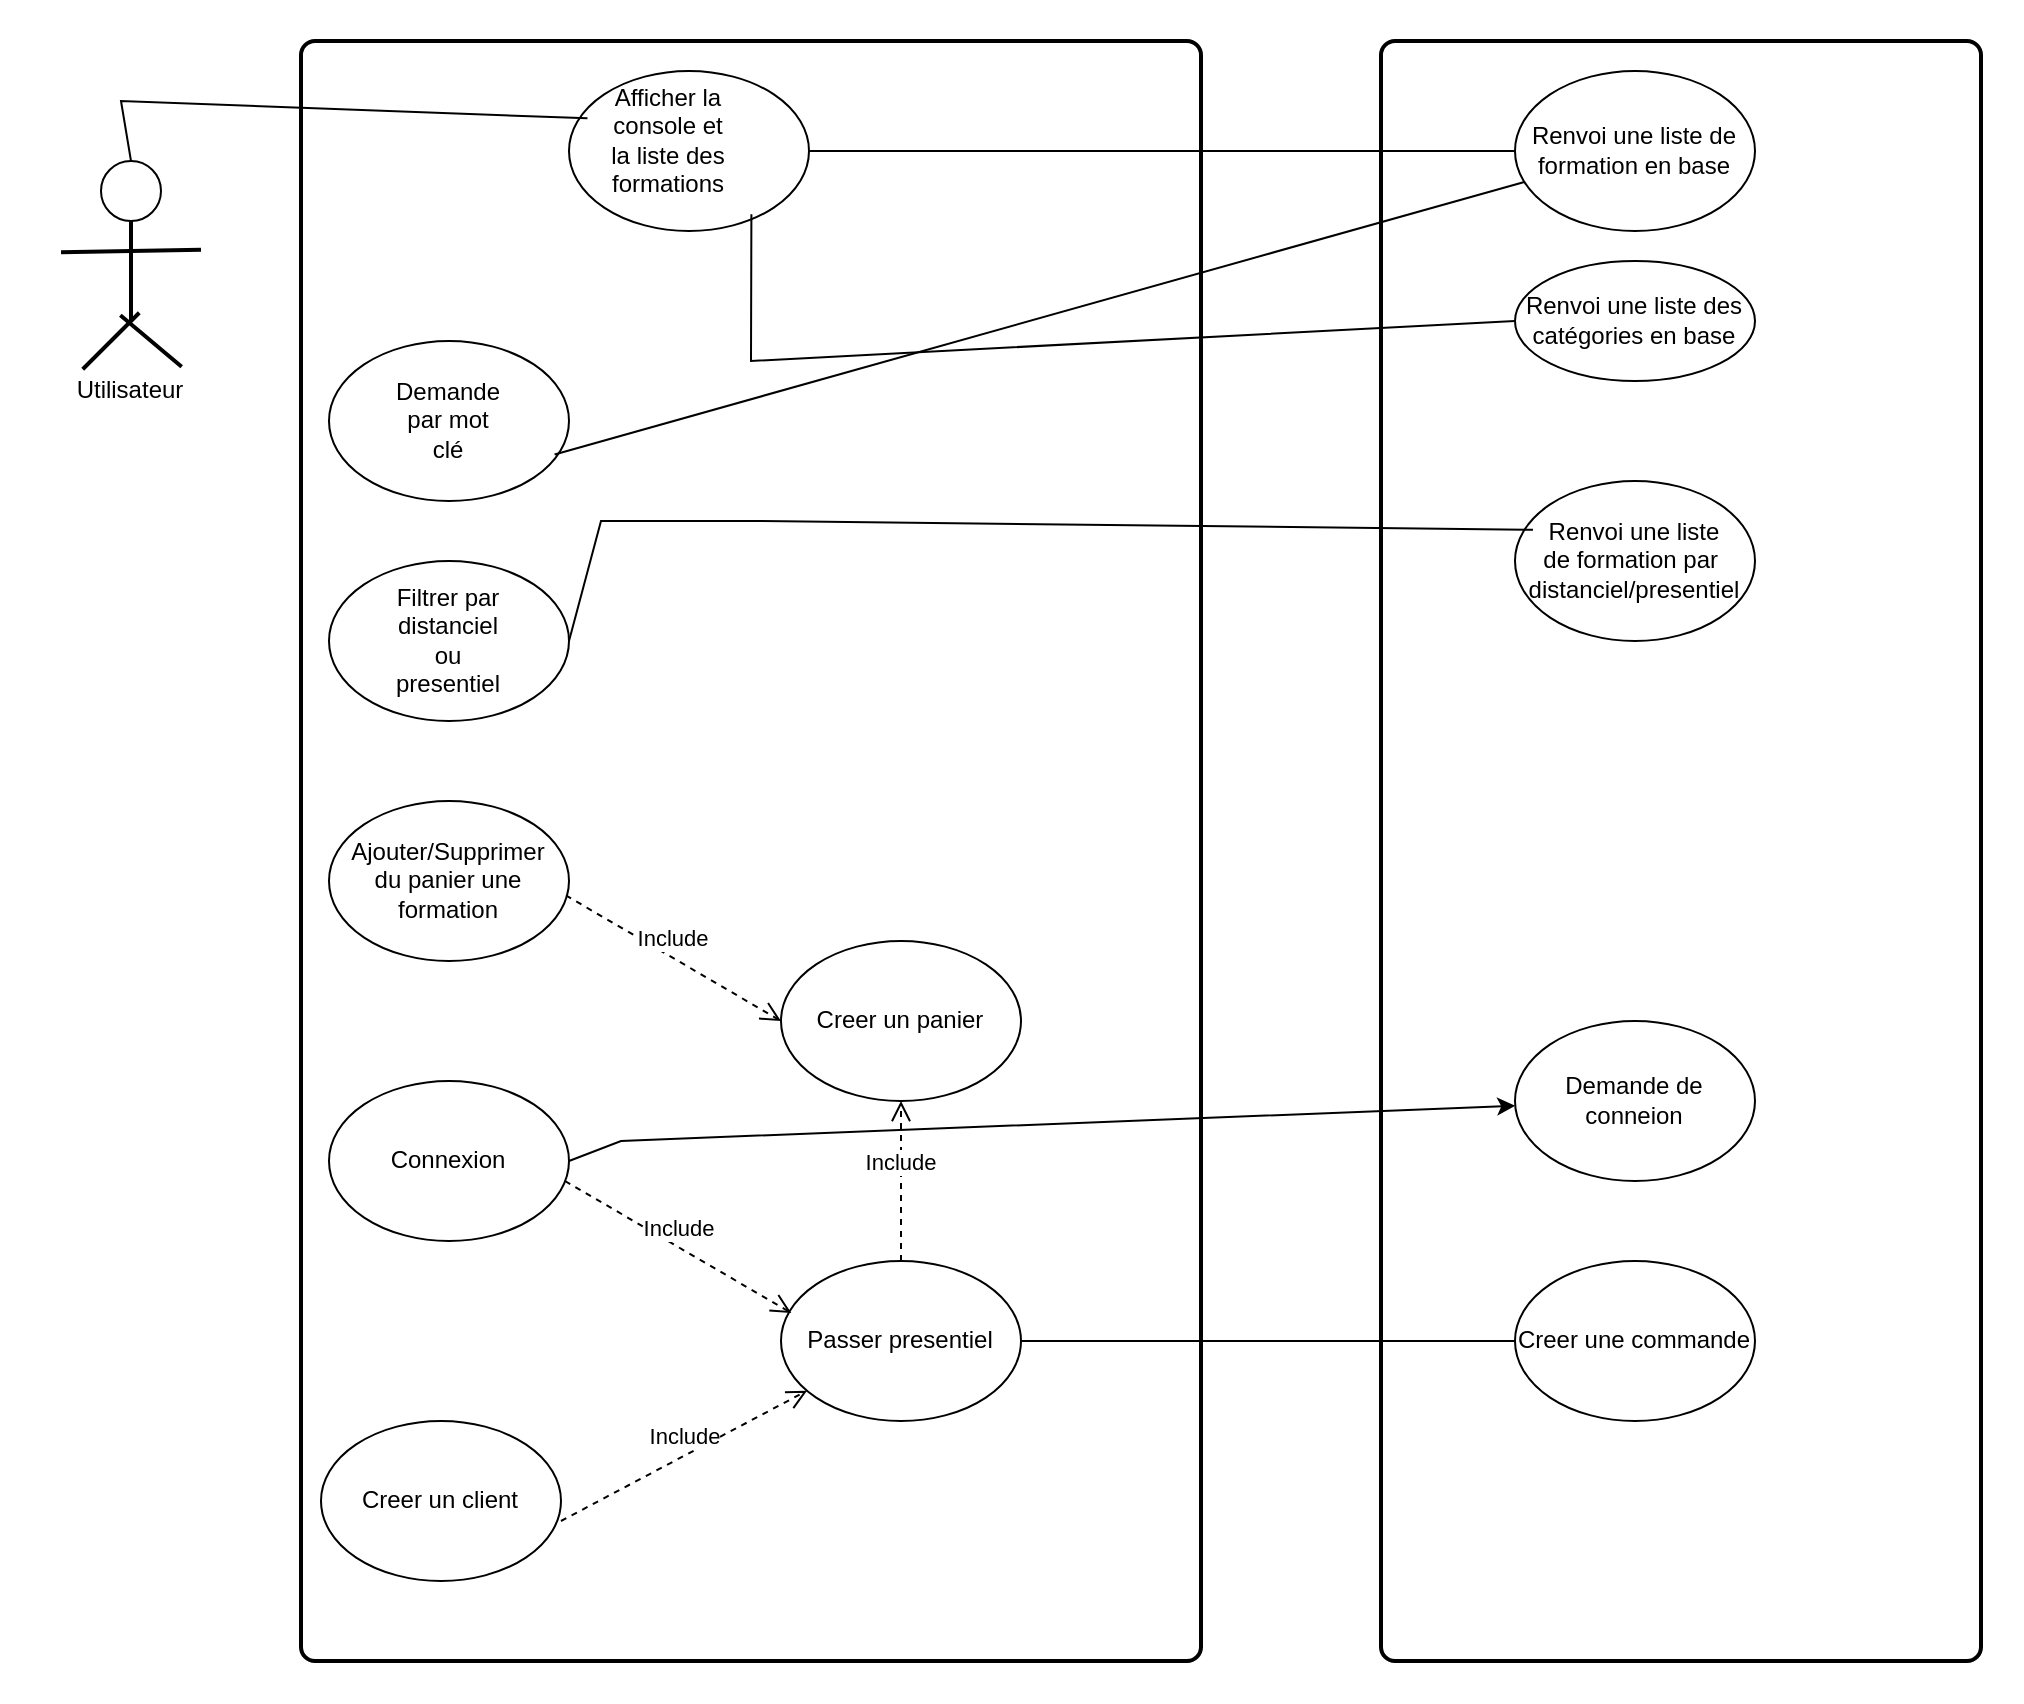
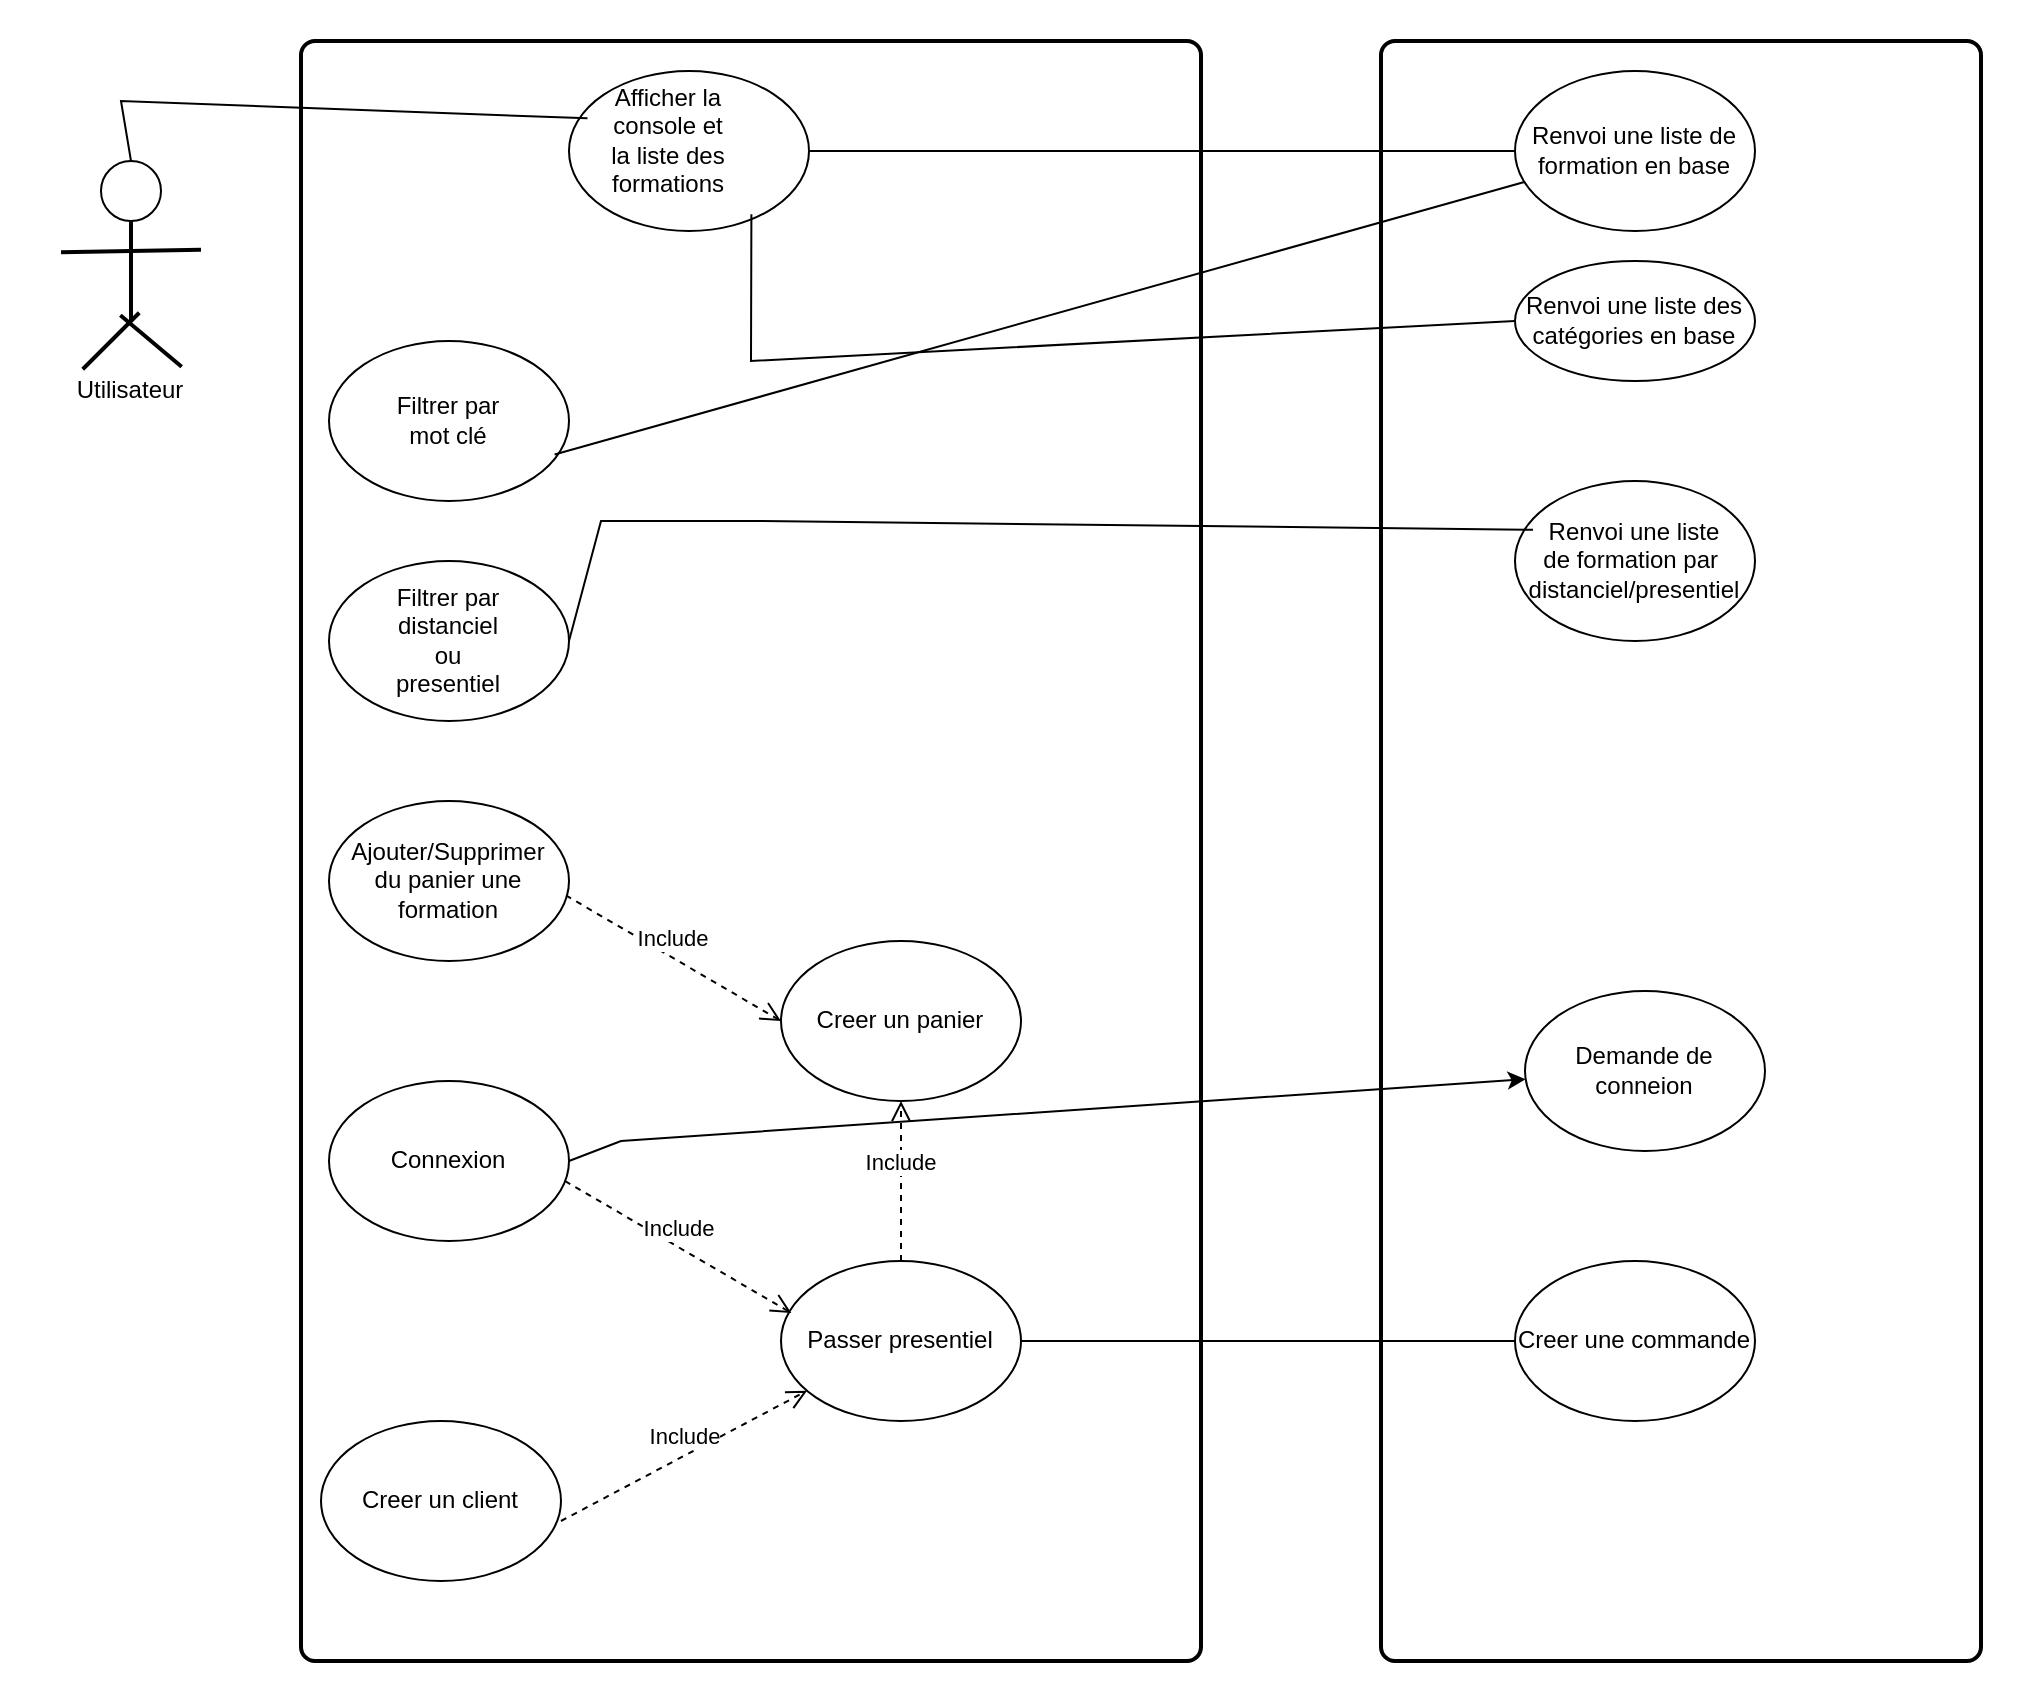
(449, 421) -> (449, 421)
(1635, 1101) -> (1645, 1071)
